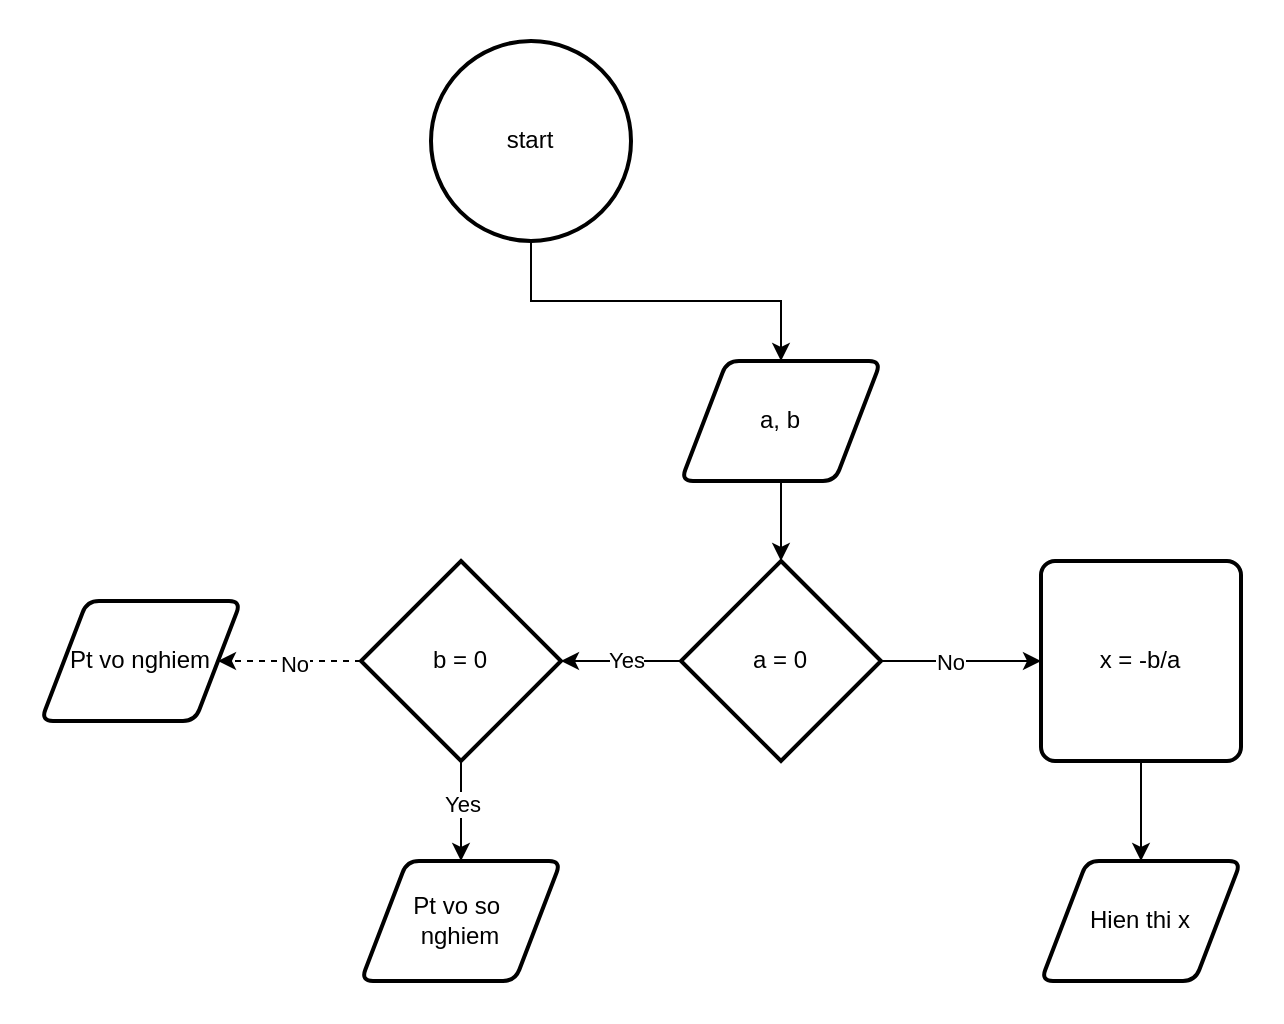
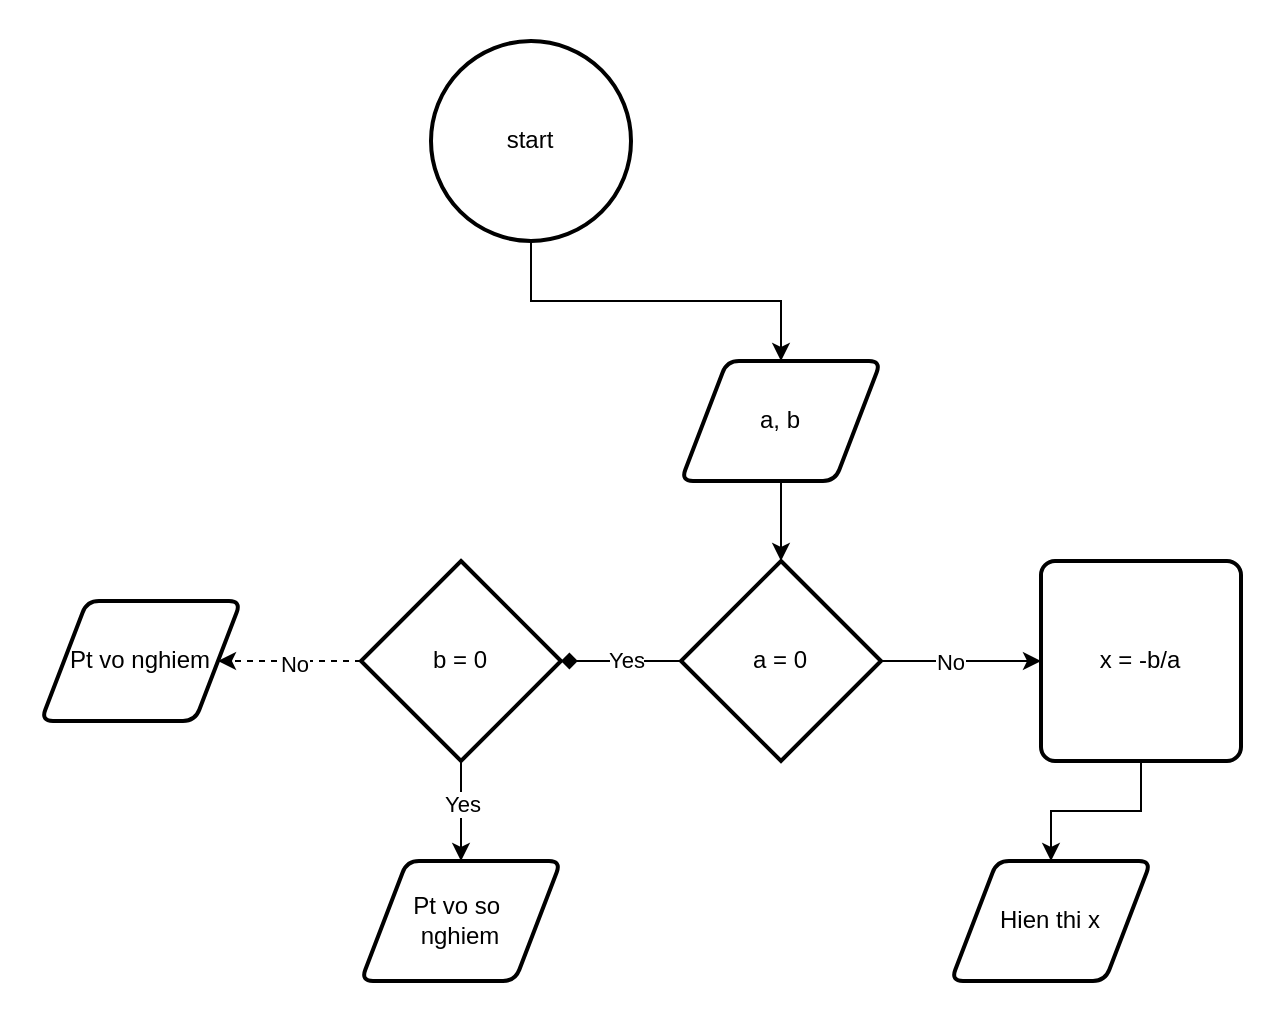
(576, 661) -> (577, 661)
(1141, 921) -> (1051, 921)
